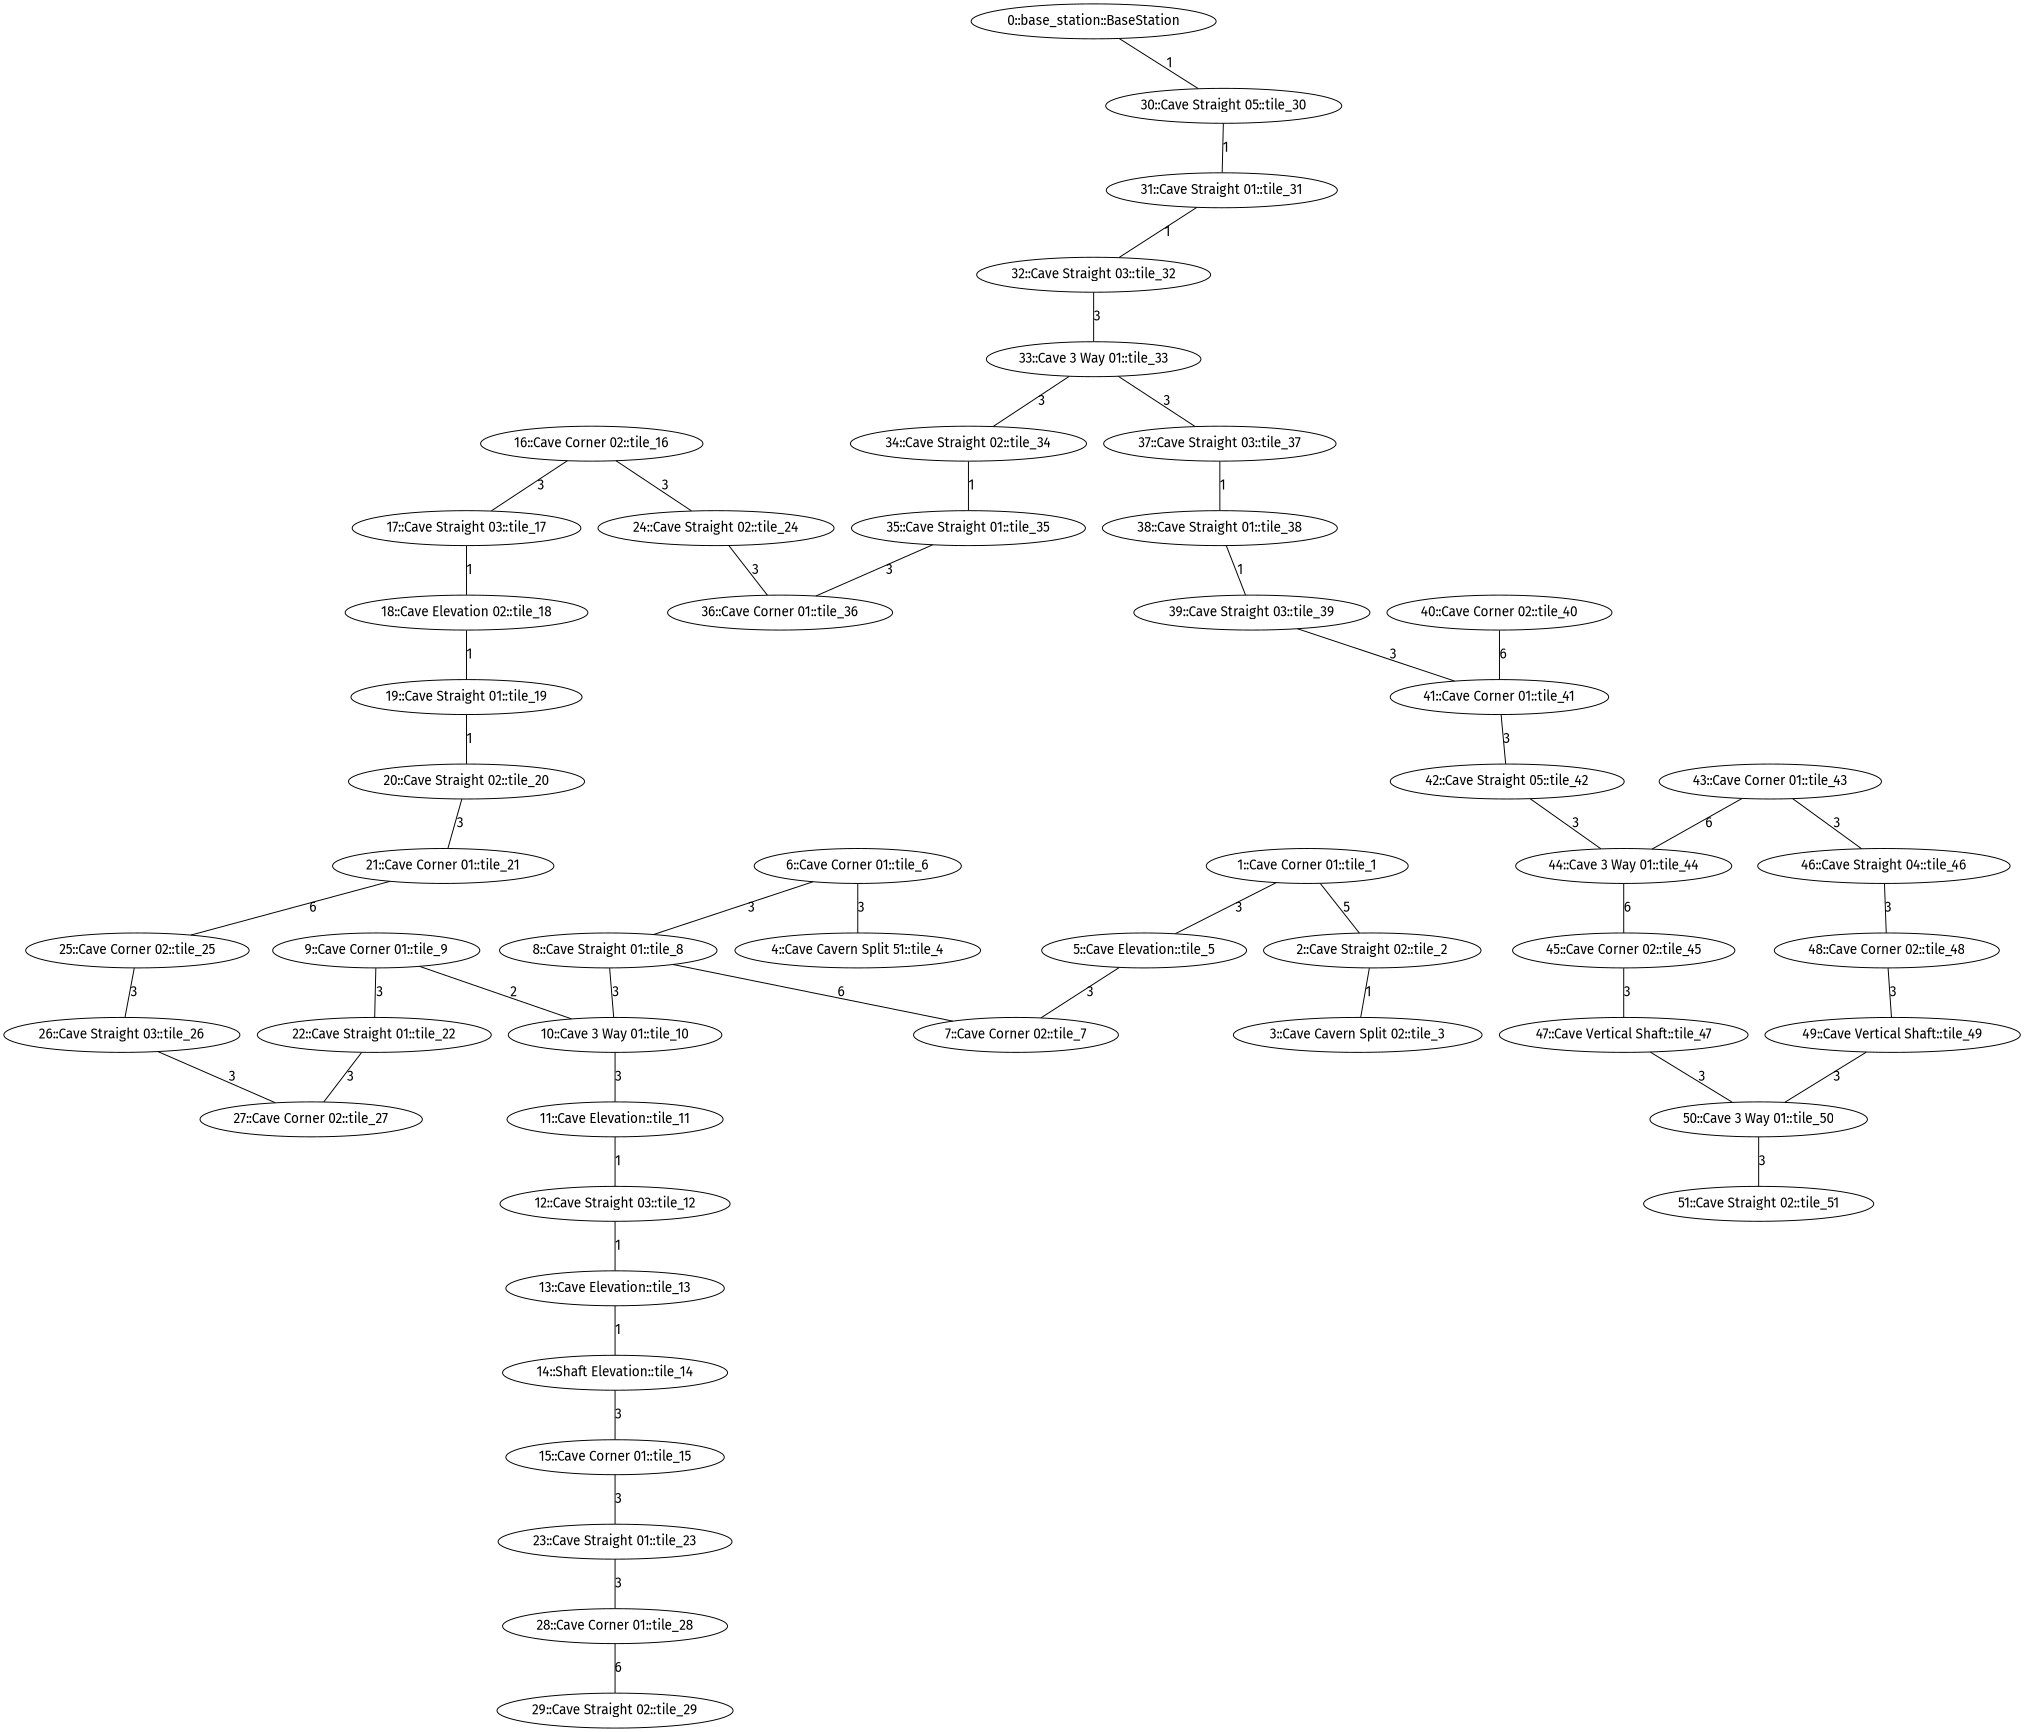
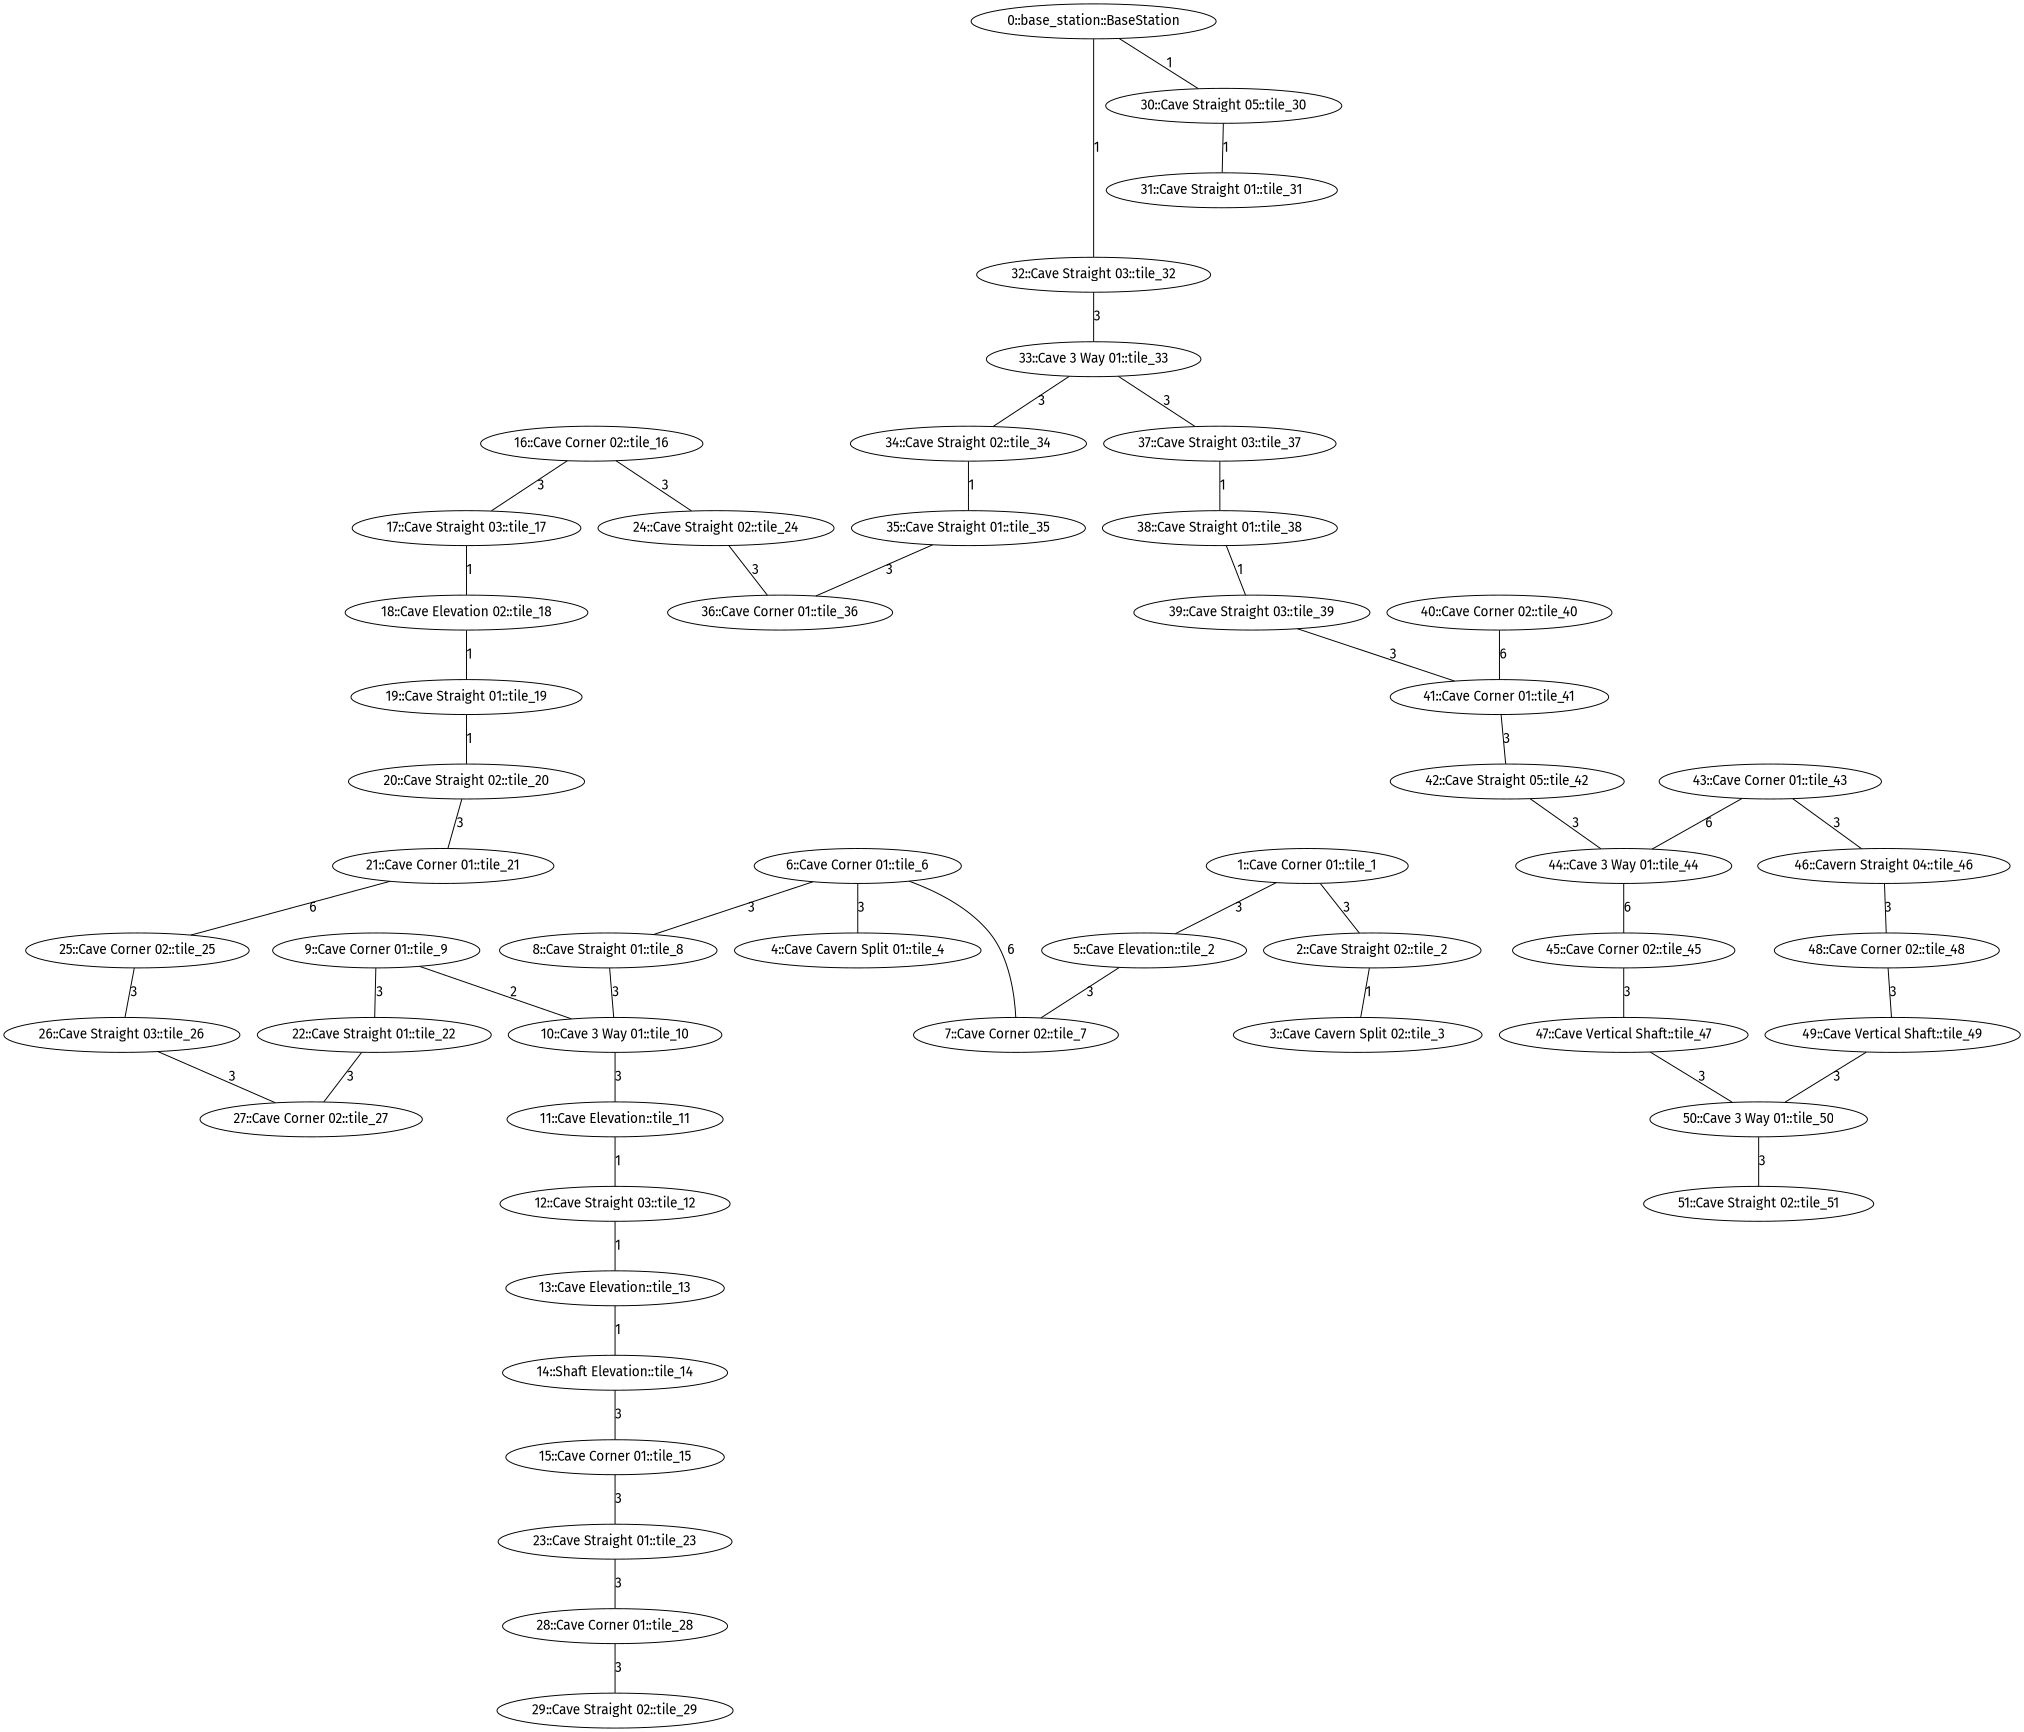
(1158, 232) -> (1094, 148)
(1884, 866) -> (1884, 866)
(1347, 908) -> (1347, 908)
(858, 950) -> (858, 950)
(1144, 950) -> (1144, 950)
(813, 993) -> (987, 930)
(618, 1668) -> (618, 1668)
